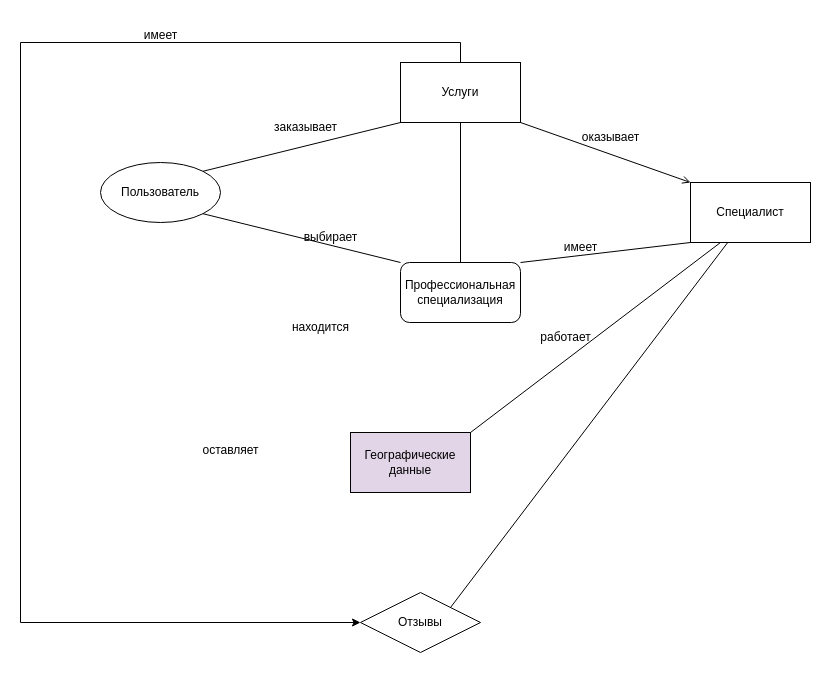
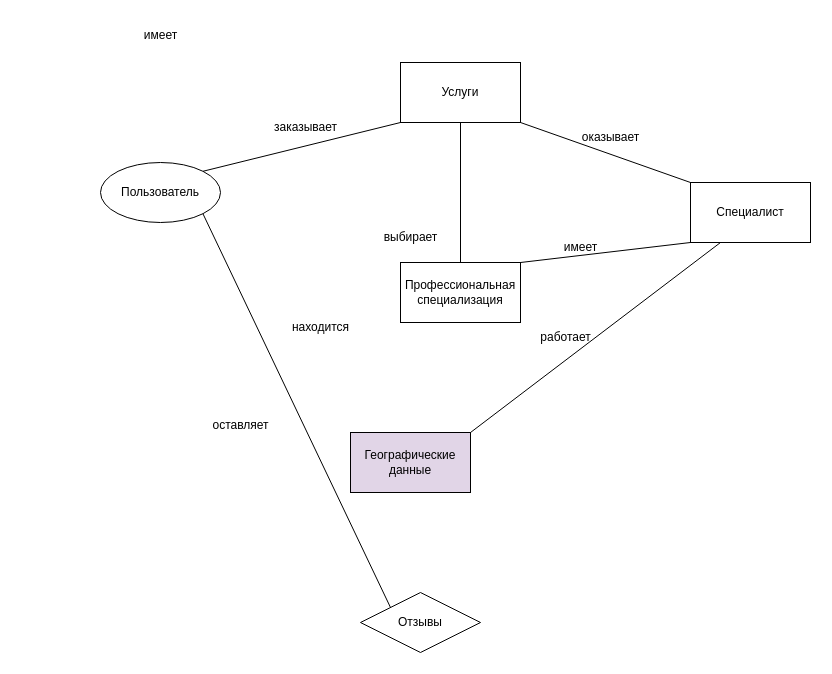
(685, 180) -> (685, 181)
(302, 238) -> none
(331, 238) -> (411, 238)
(21, 268) -> none
(461, 293) -> (461, 293)
none -> (297, 411)
(589, 425) -> none
(231, 451) -> (241, 426)
